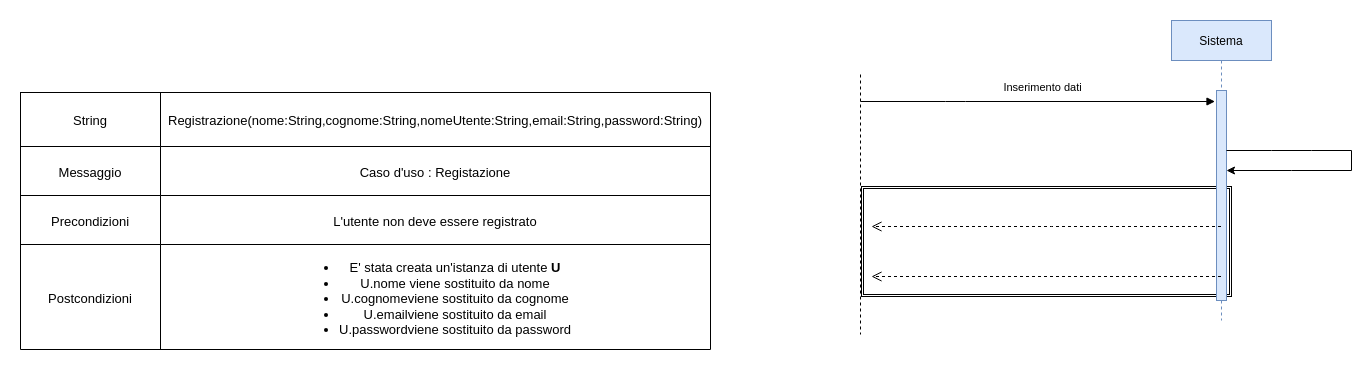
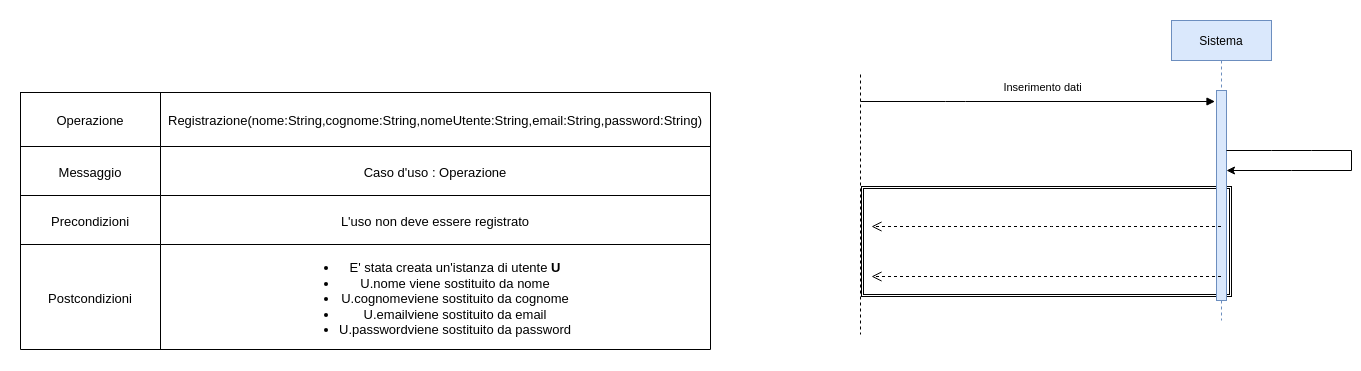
(91, 120) -> (91, 120)
(436, 172) -> (436, 172)
(436, 221) -> (436, 221)
